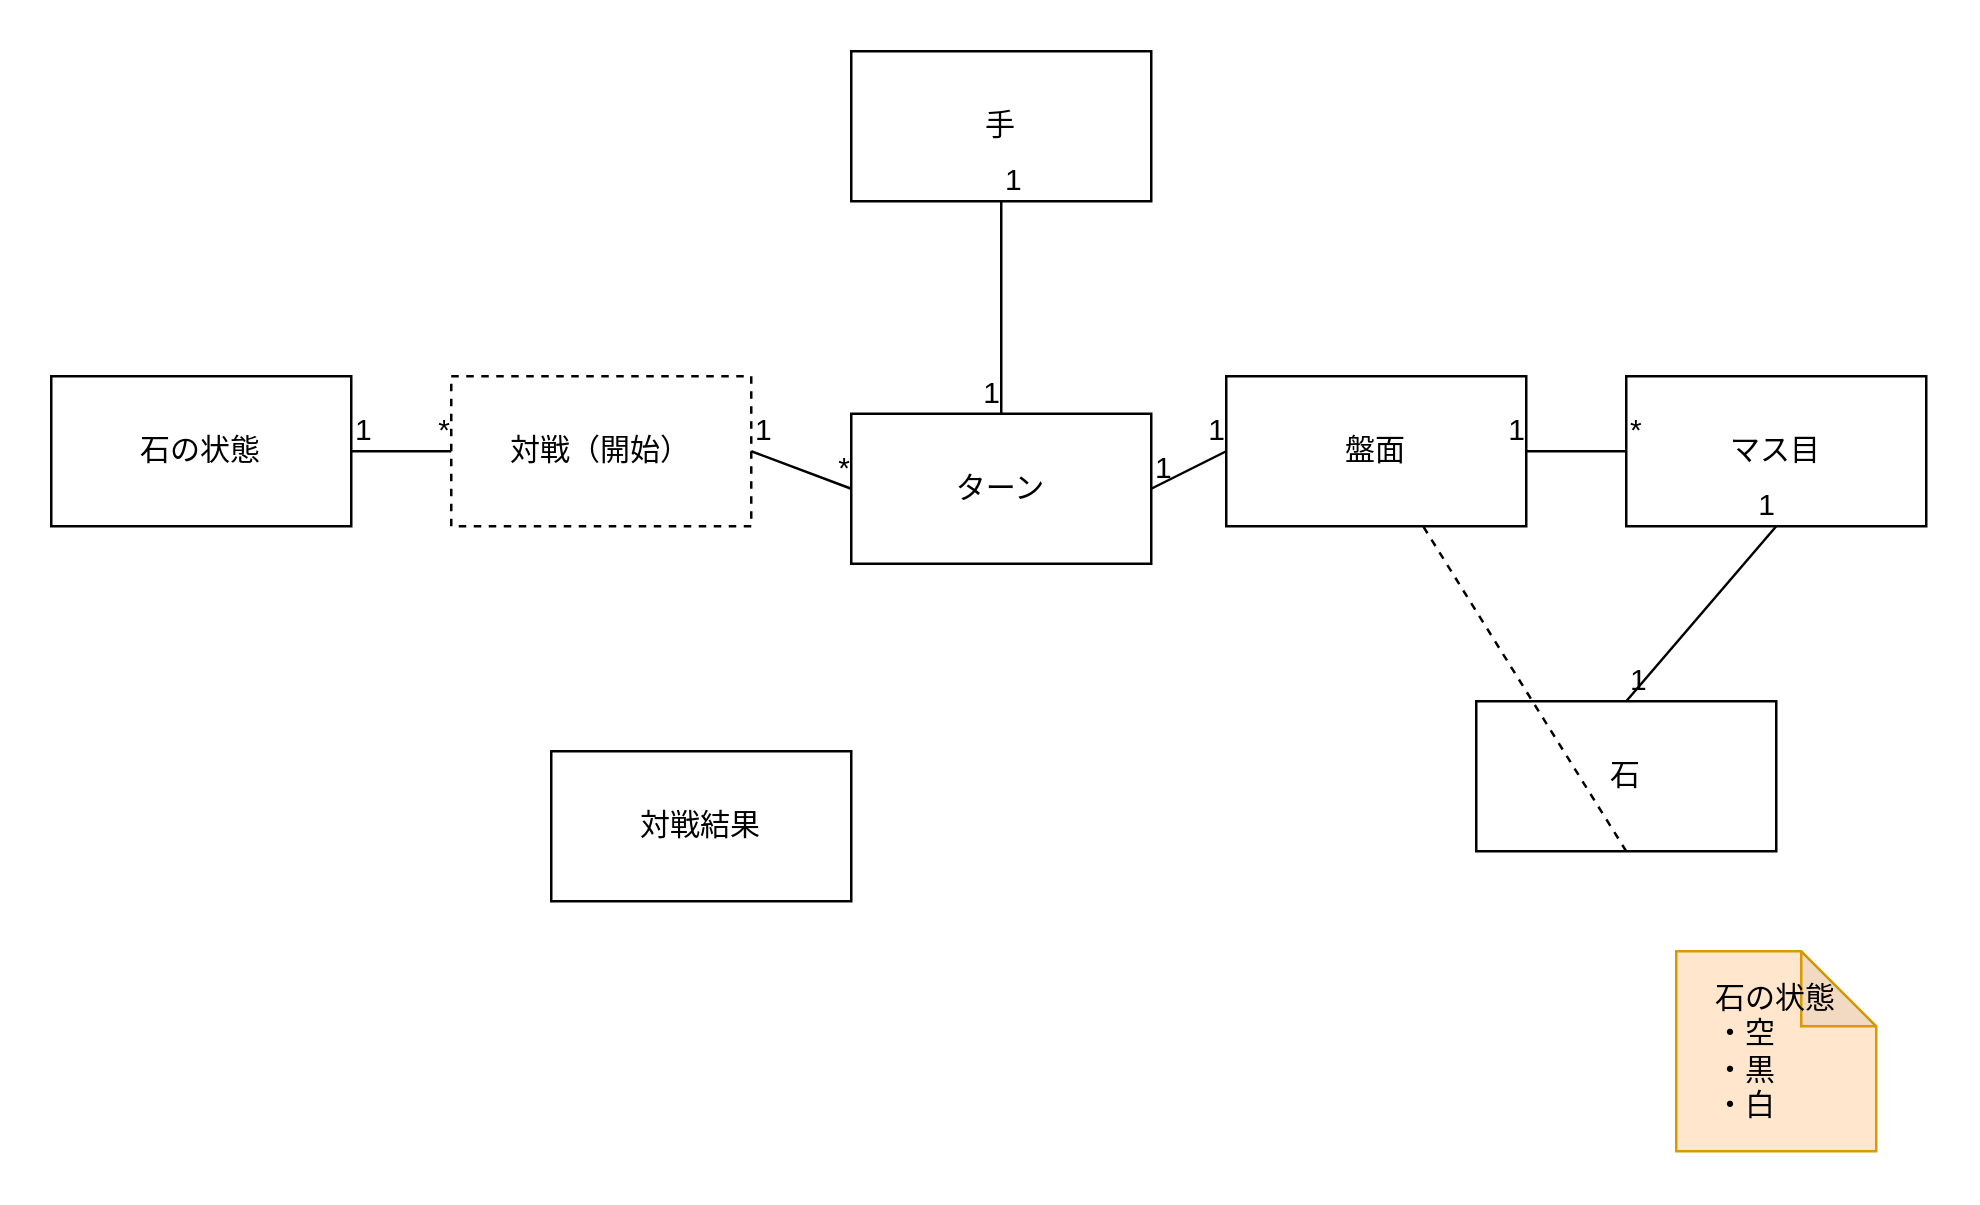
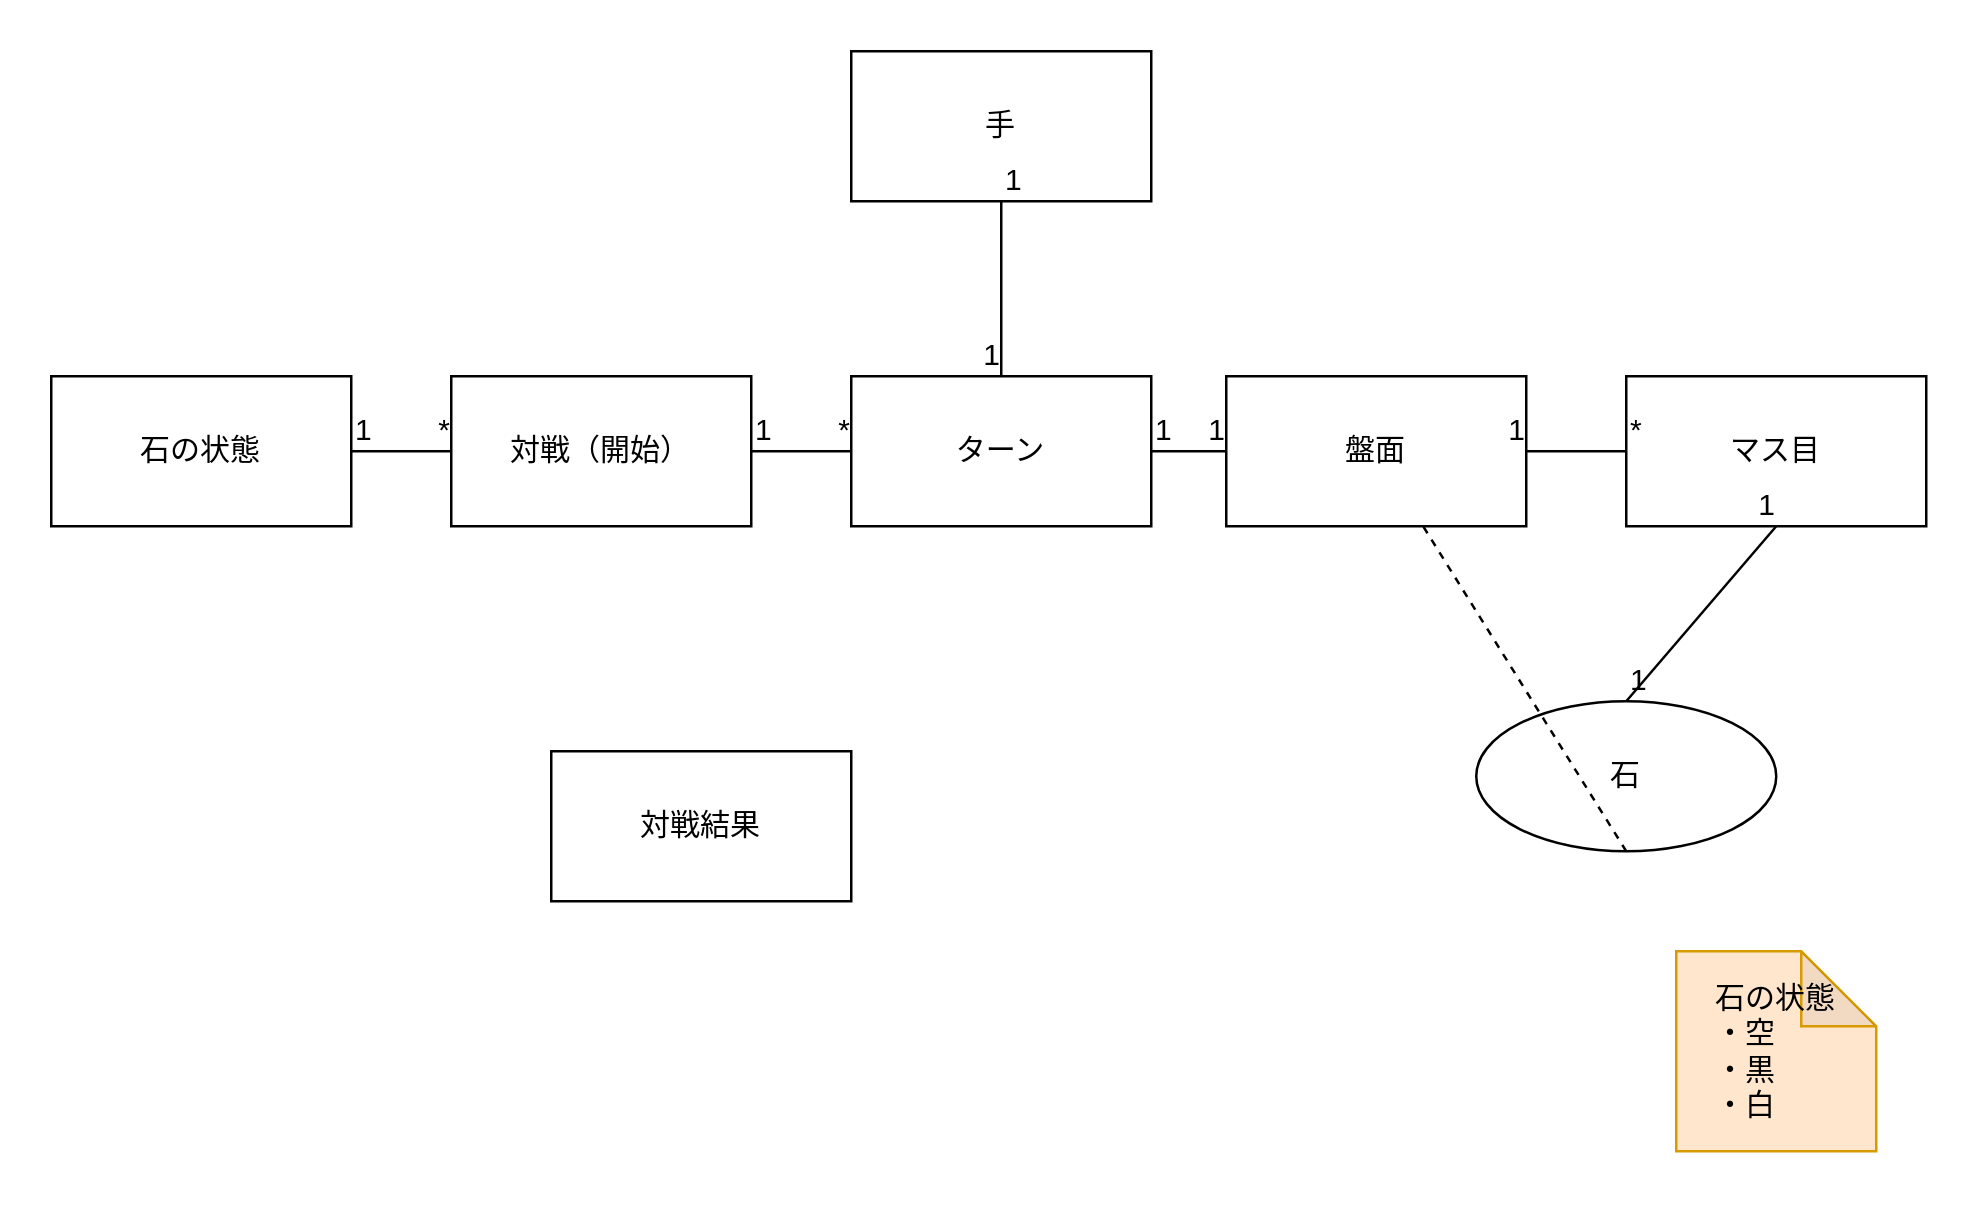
(601, 451) -> (601, 451)
(1001, 489) -> (1001, 451)
(1626, 776) -> (1626, 776)
